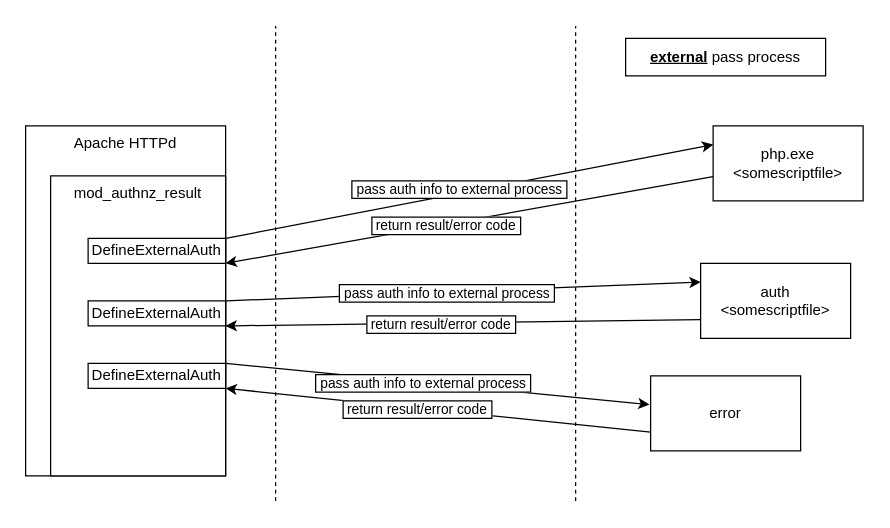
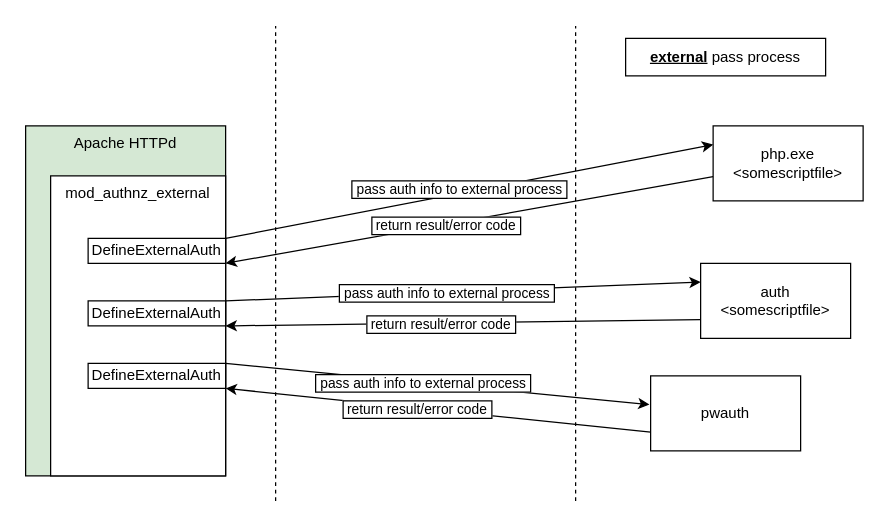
(126, 143) -> (126, 143)
(138, 193) -> (138, 193)
(726, 413) -> (726, 413)
